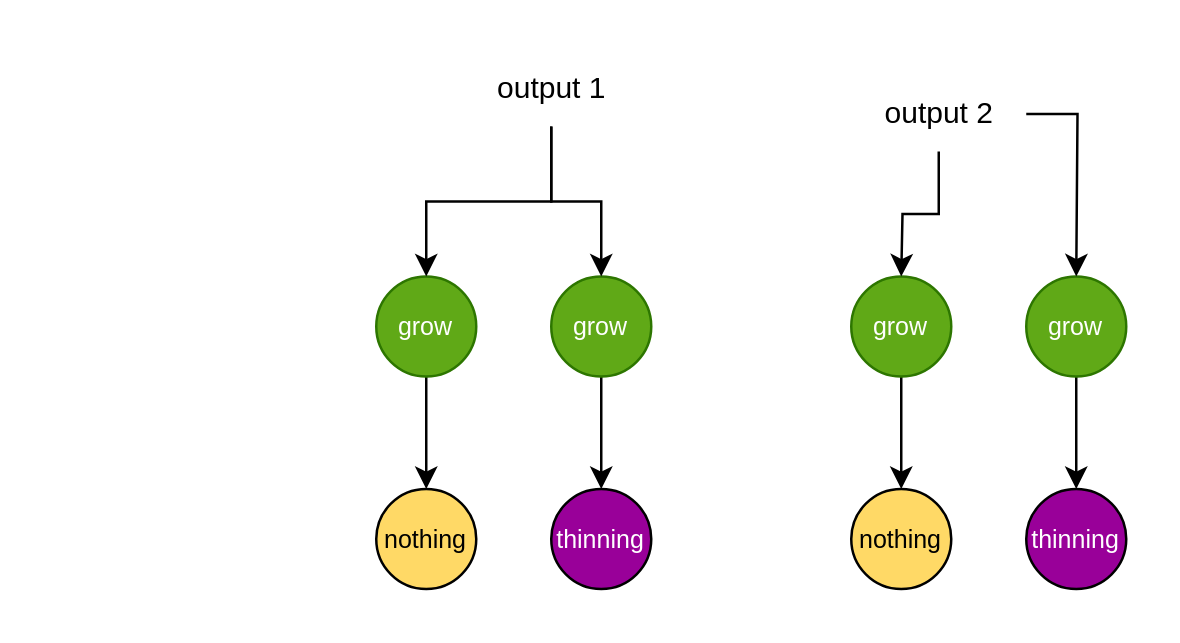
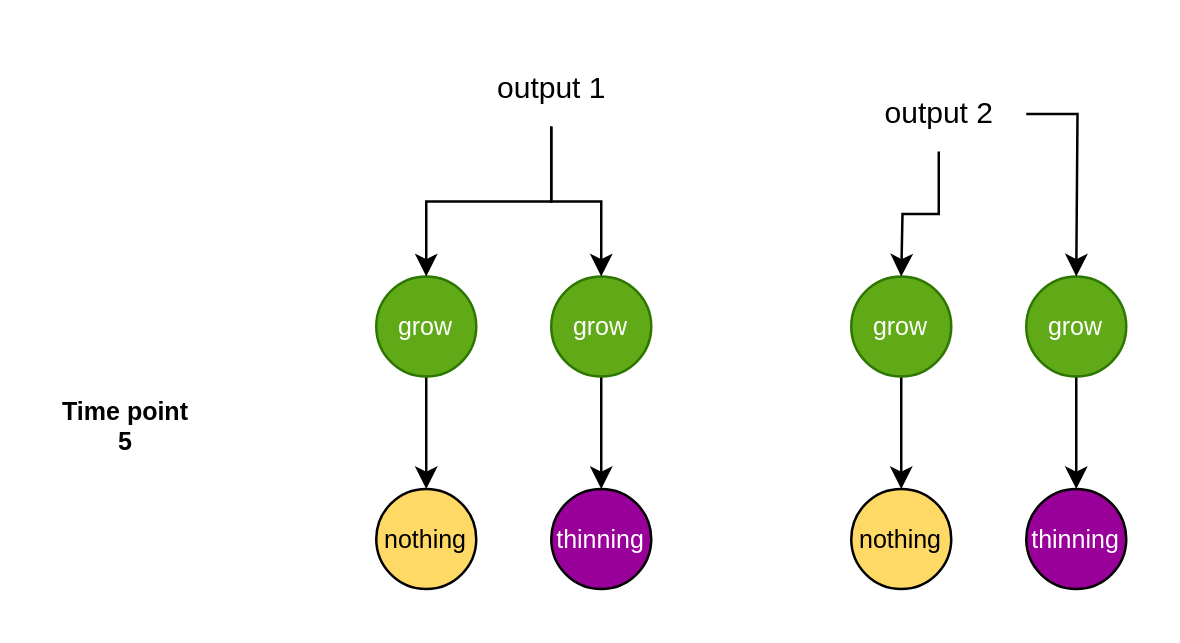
none -> (126, 426)
